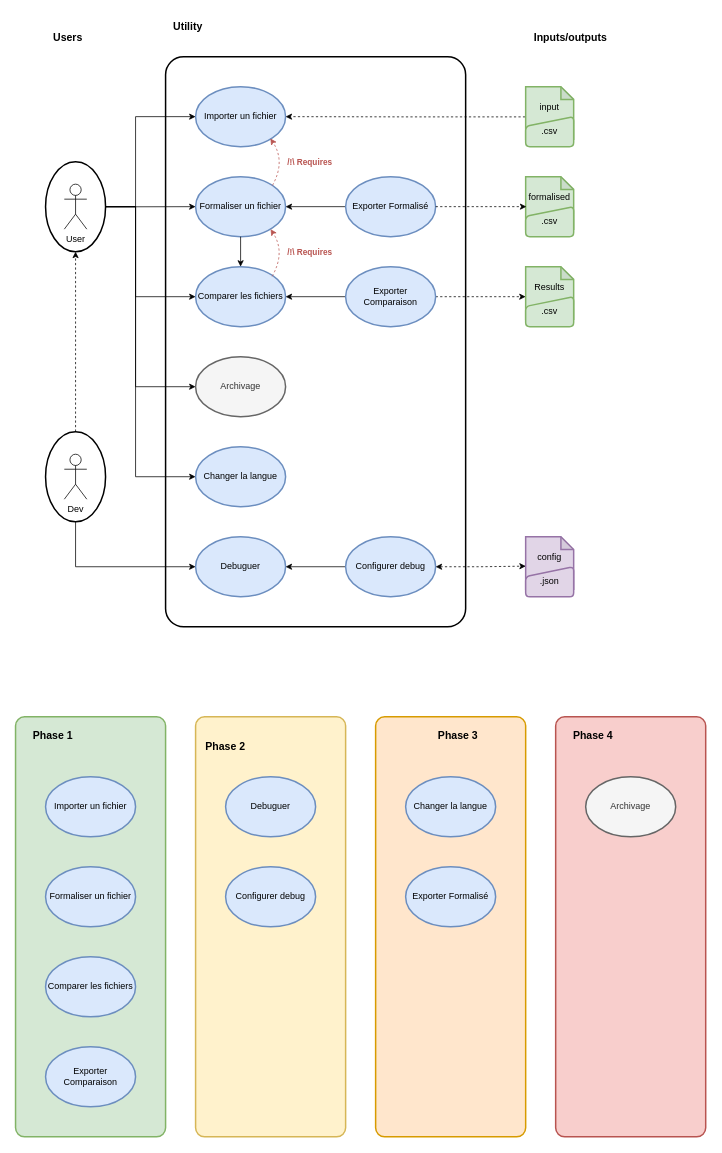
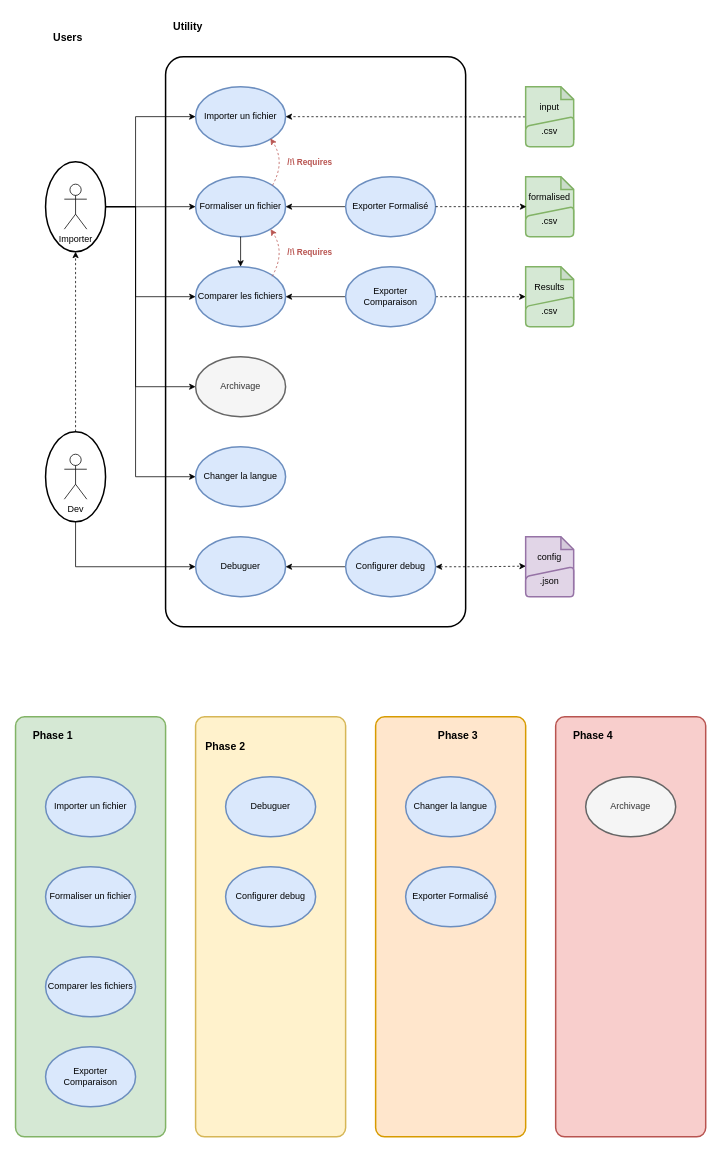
(570, 38) -> none
(76, 240) -> (76, 240)
